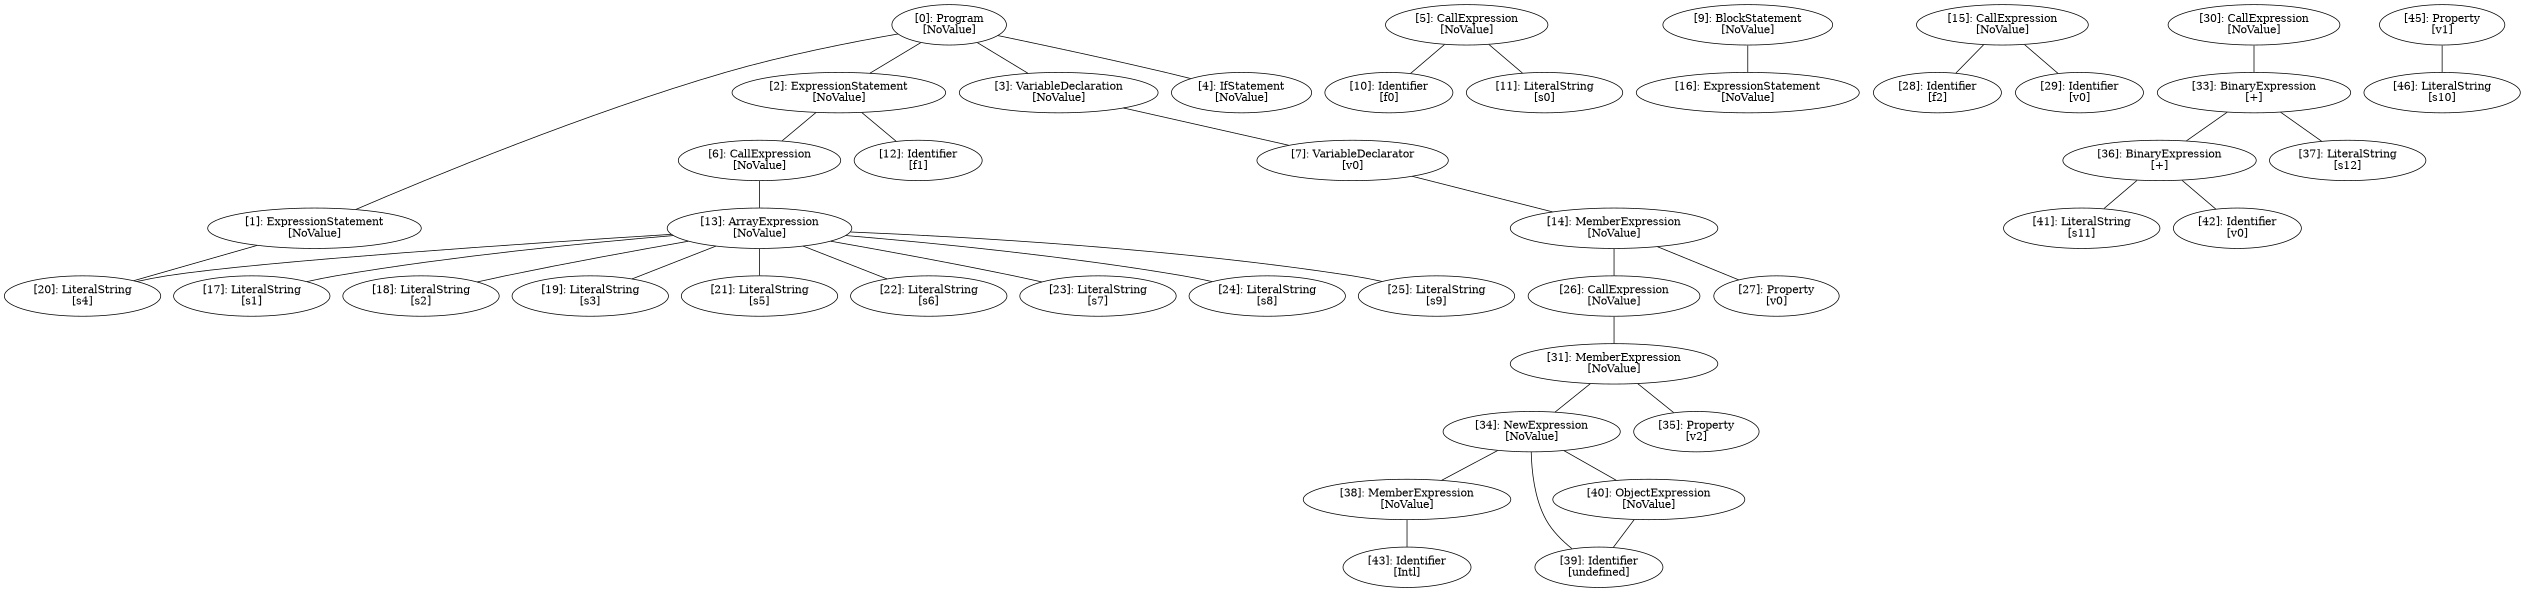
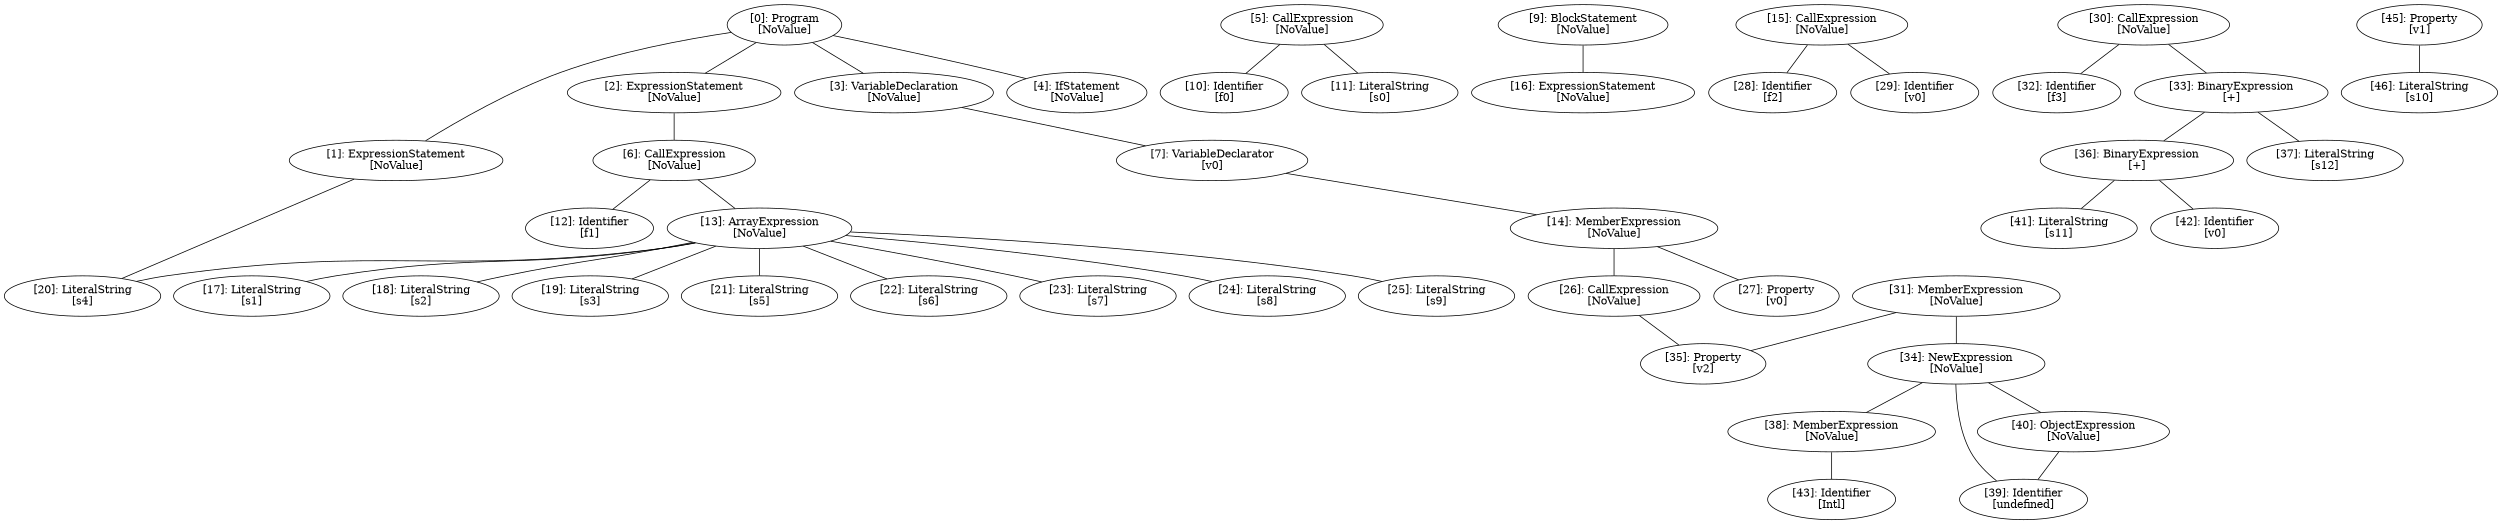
none -> (2057, 93)
(879, 127) -> (631, 195)
(1614, 330) -> (1659, 330)
